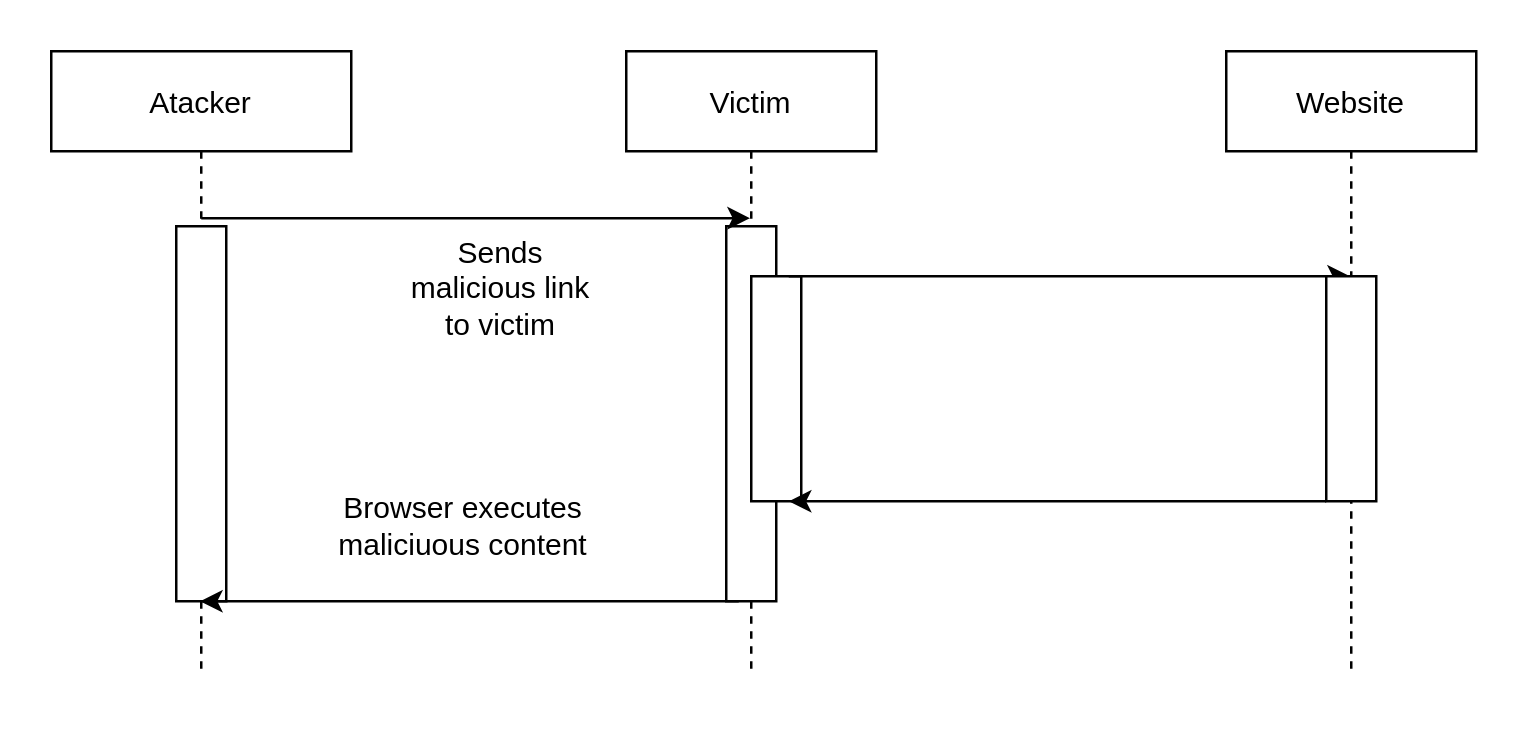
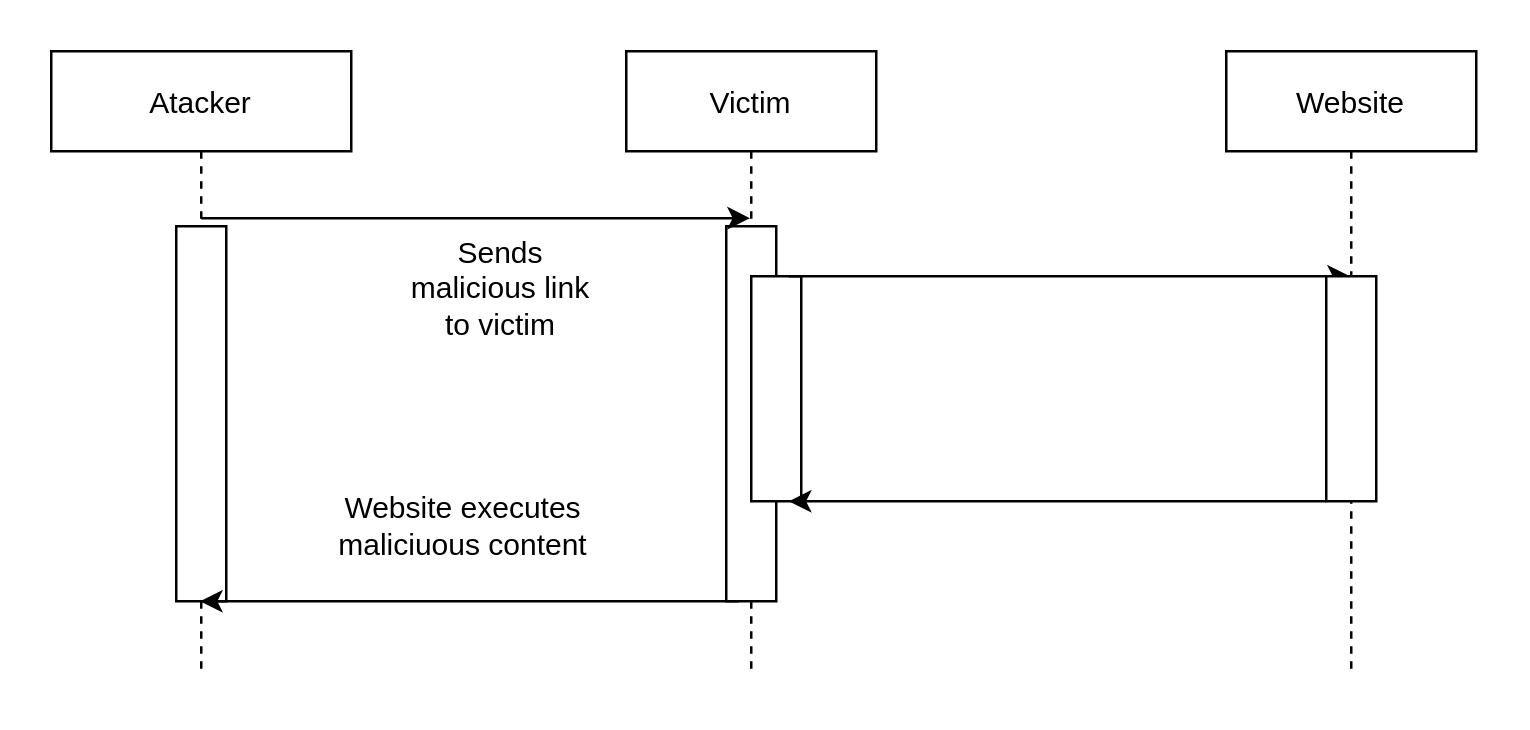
(464, 526) -> (464, 526)
